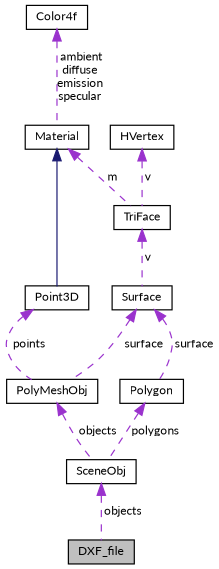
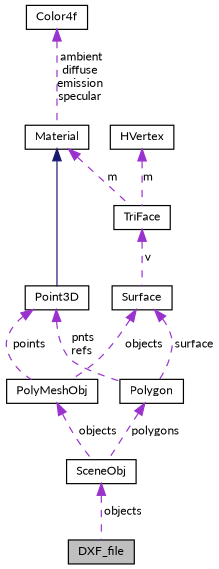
(147, 177) -> (147, 177)
(143, 345) -> (143, 345)
none -> (76, 363)
